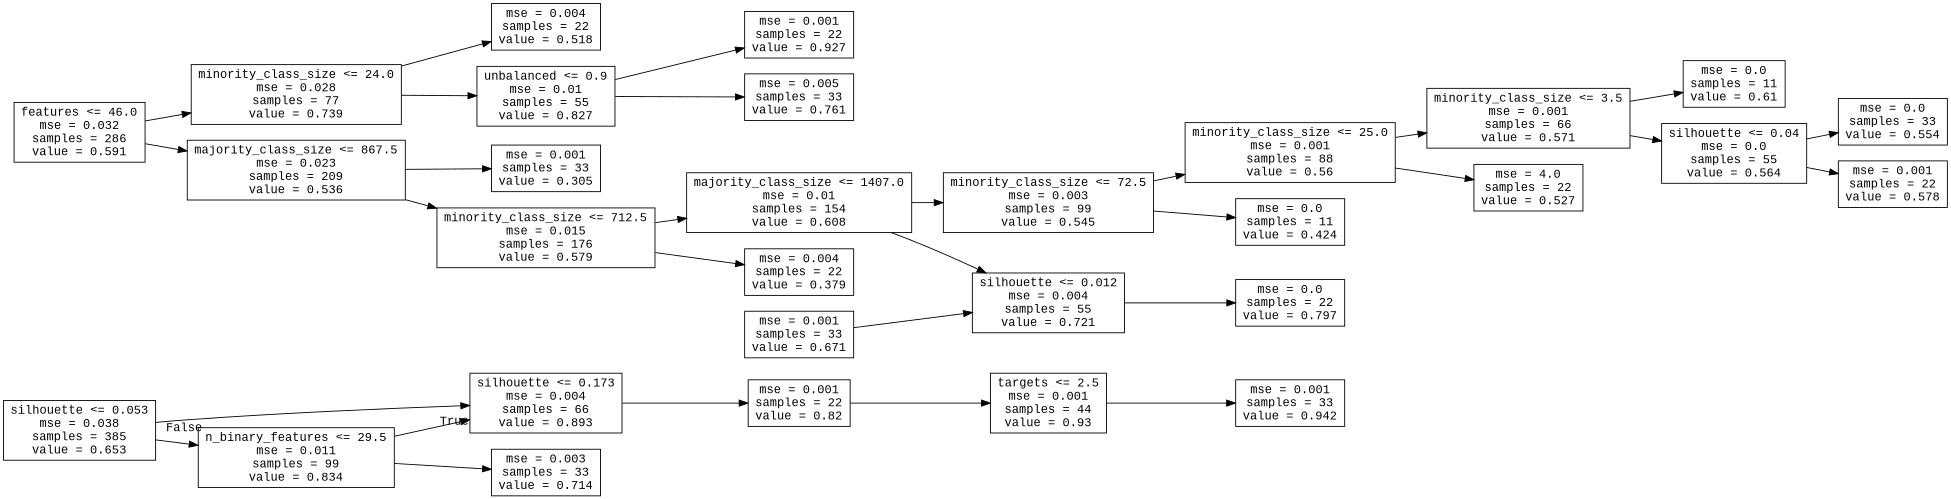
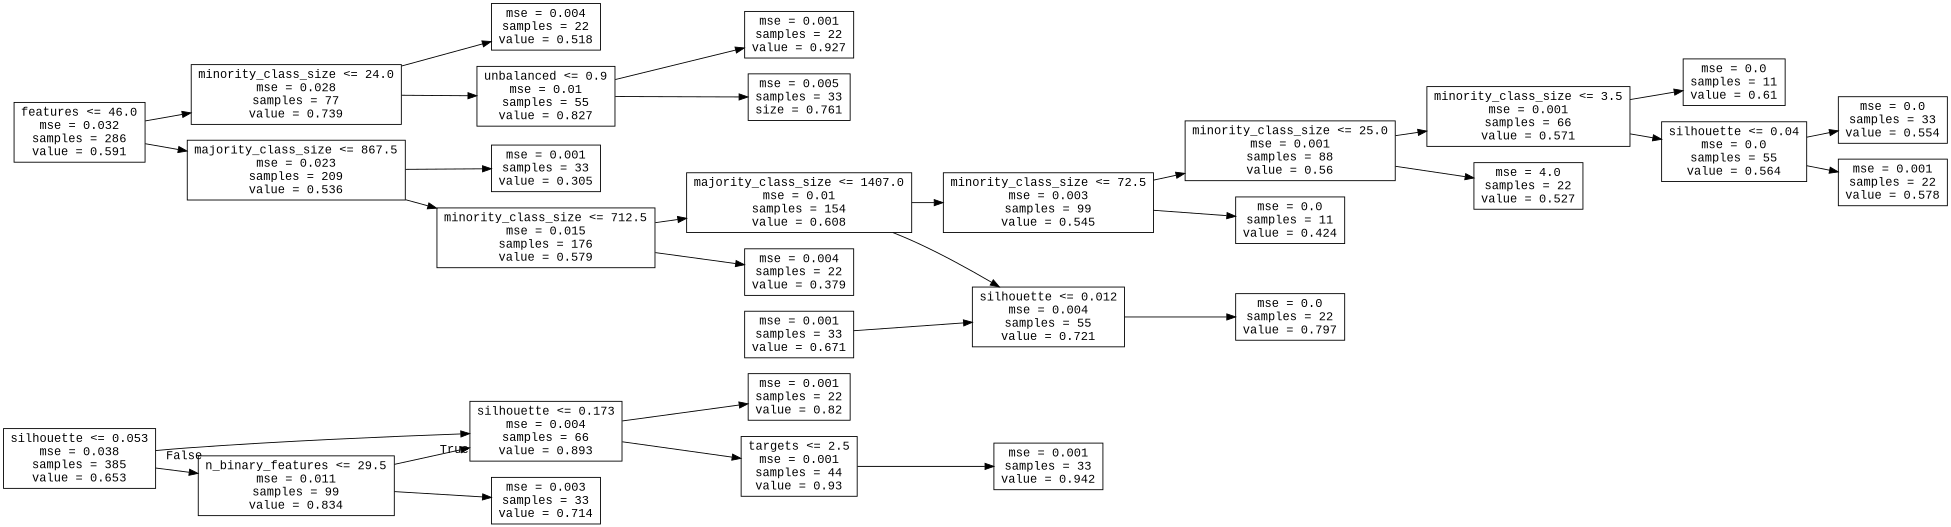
(799, 97) -> (799, 97)
(916, 403) -> (677, 449)
